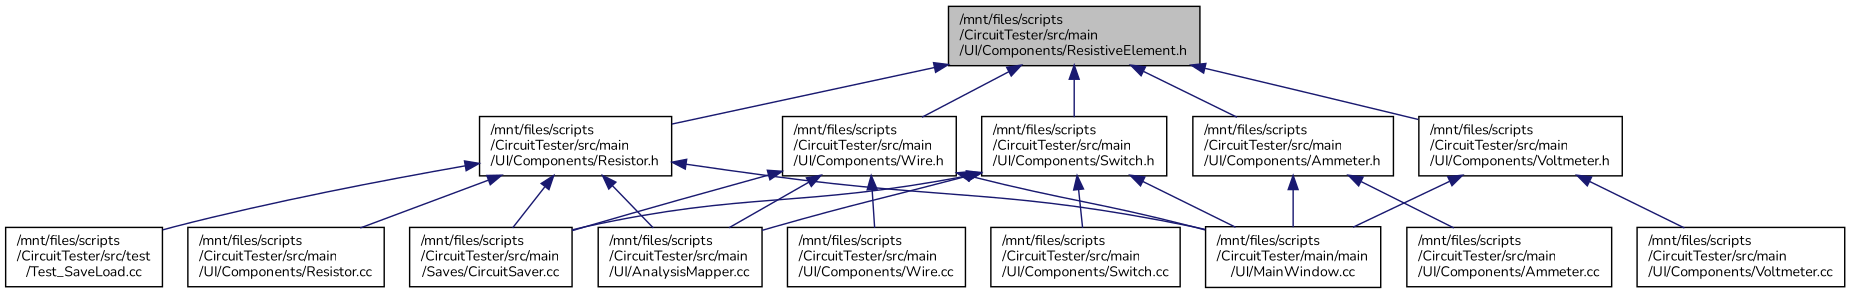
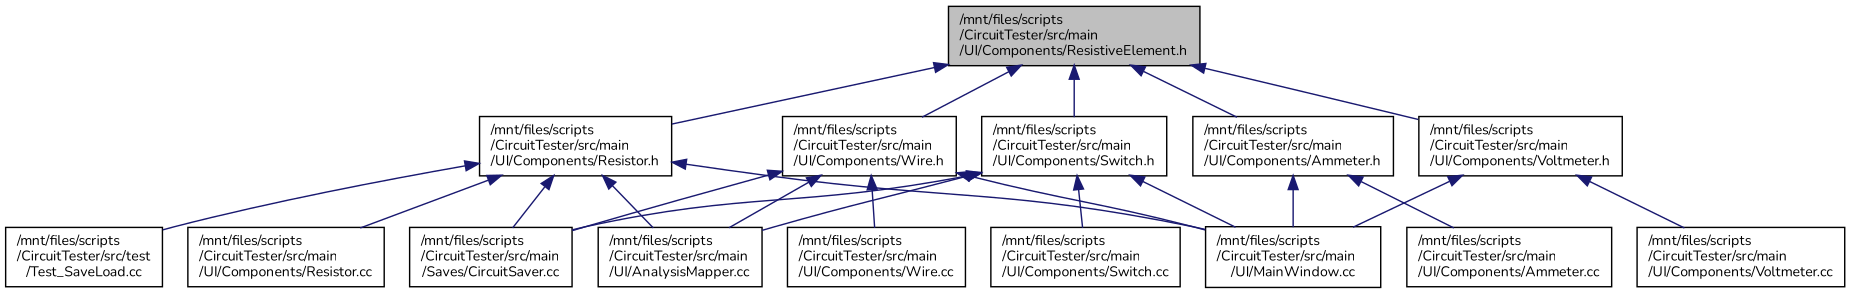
(1293, 257) -> (1293, 257)
